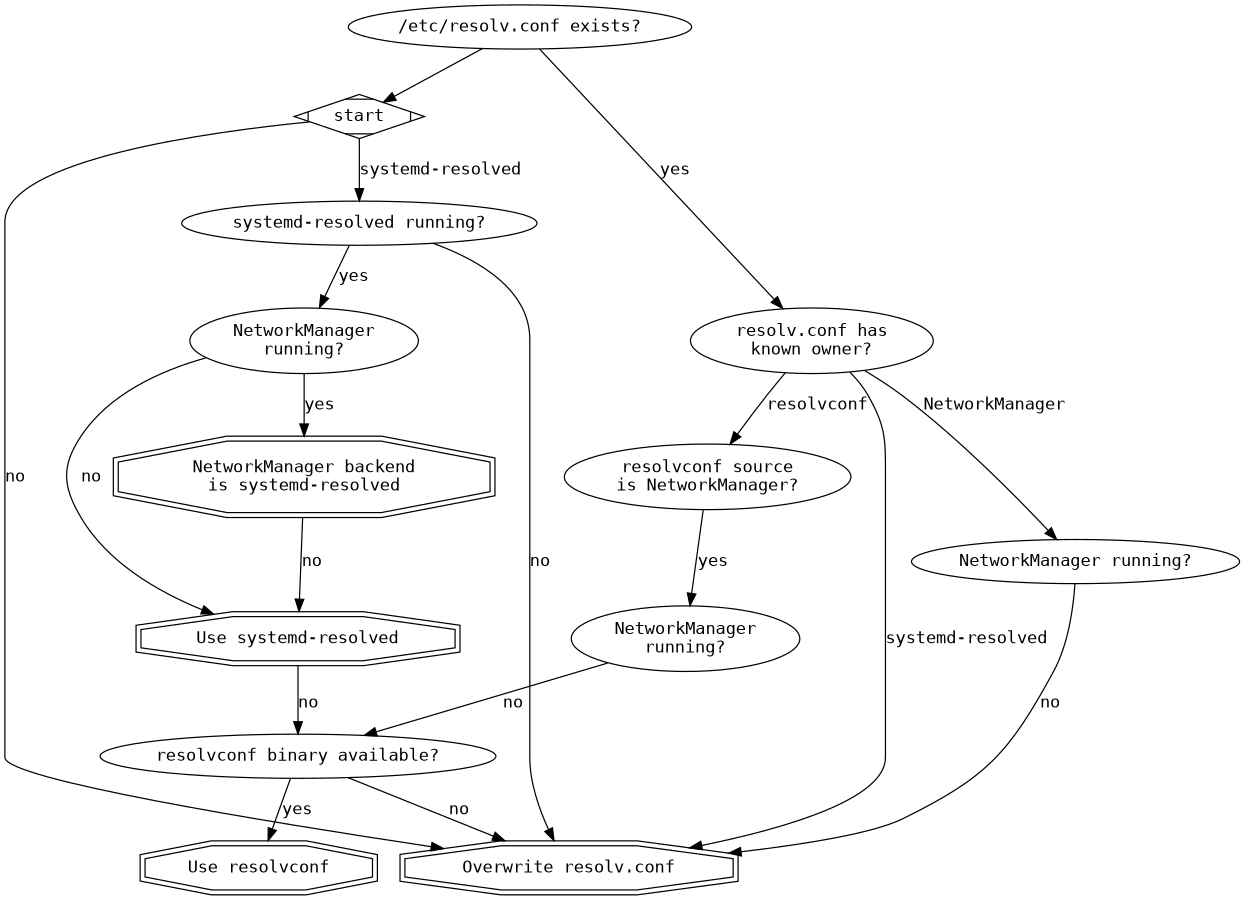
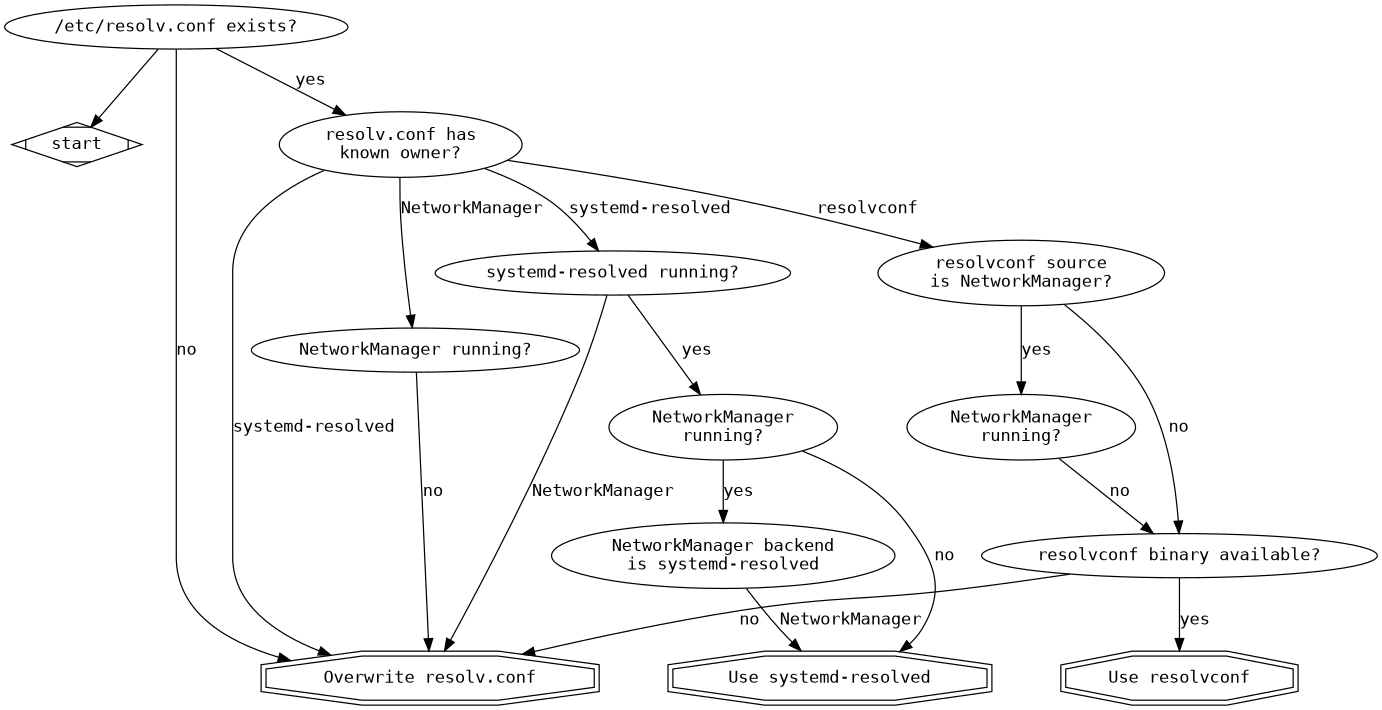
(359, 164) -> (543, 197)
(304, 477) -> (723, 556)
(5, 542) -> (176, 380)
(312, 562) -> (851, 620)
(540, 562) -> (603, 491)
(298, 694) -> (1148, 398)
